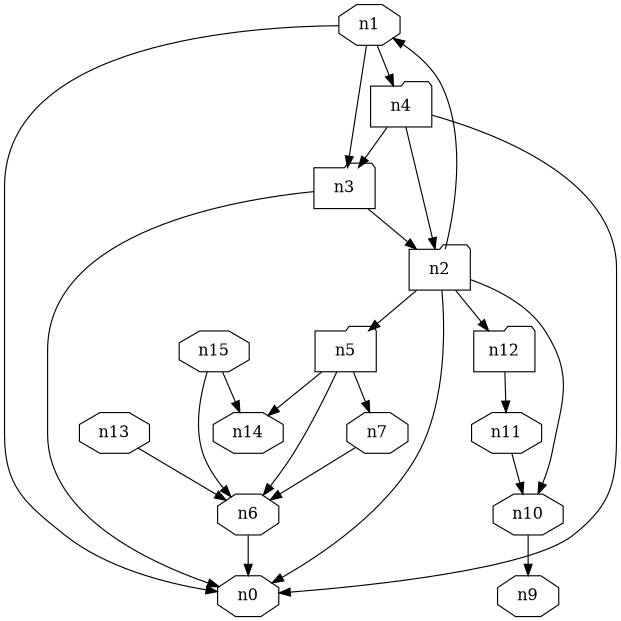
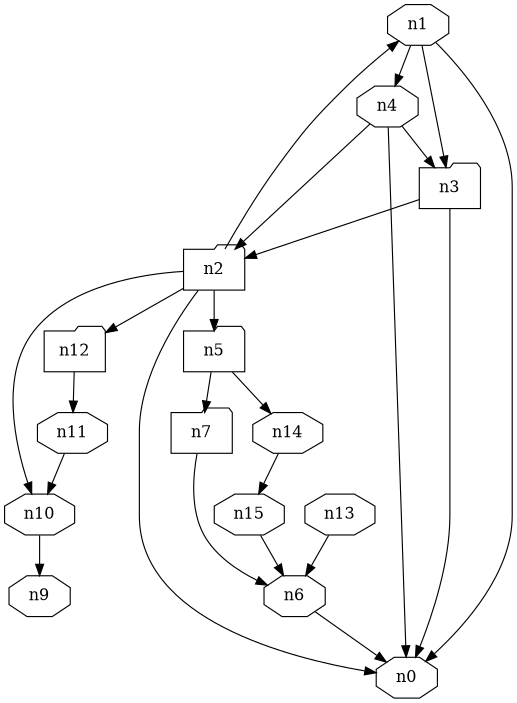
(401, 107) -> (388, 107)
(229, 387) -> (271, 469)
(307, 431) -> none
(377, 433) -> (202, 433)
